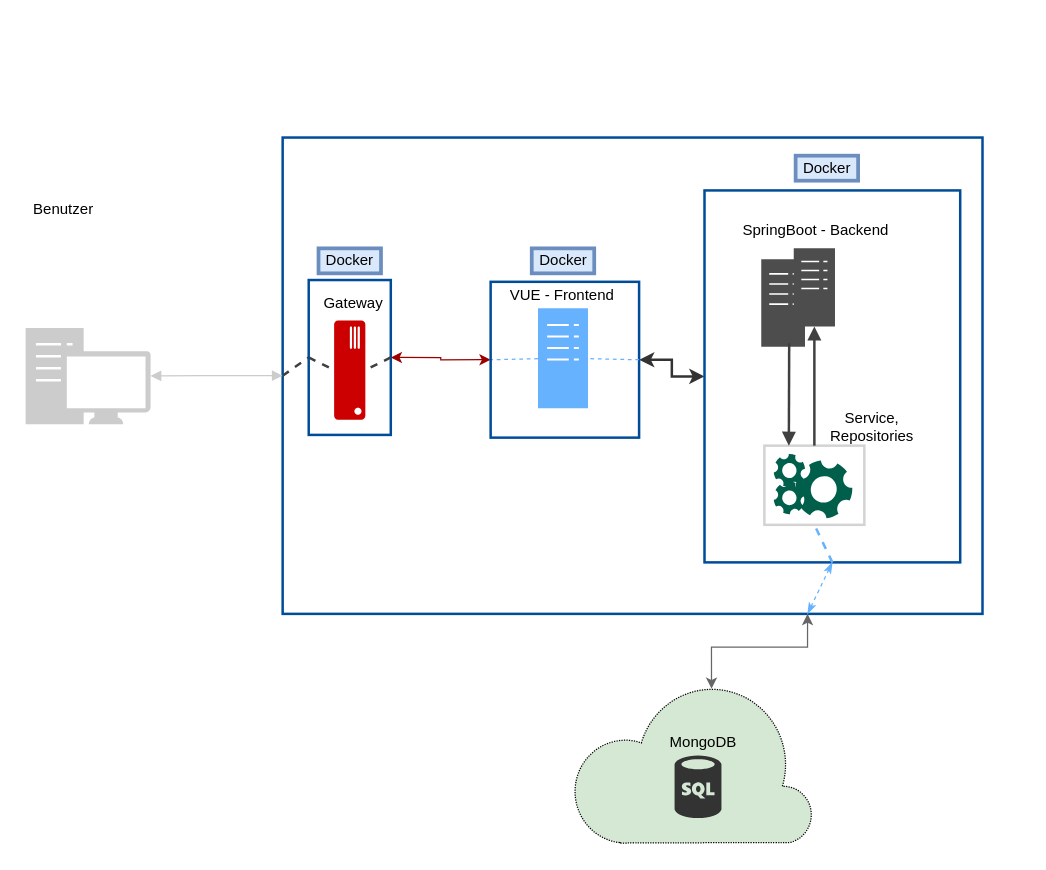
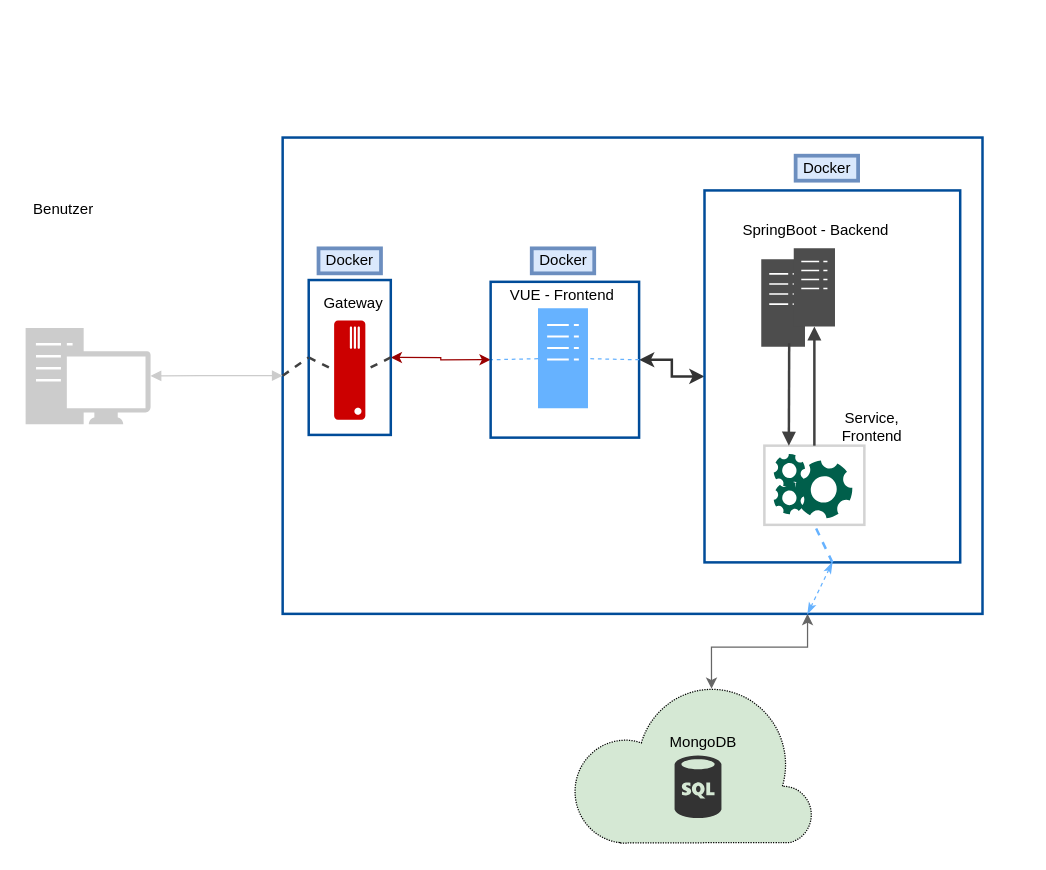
(873, 427) -> (873, 427)
